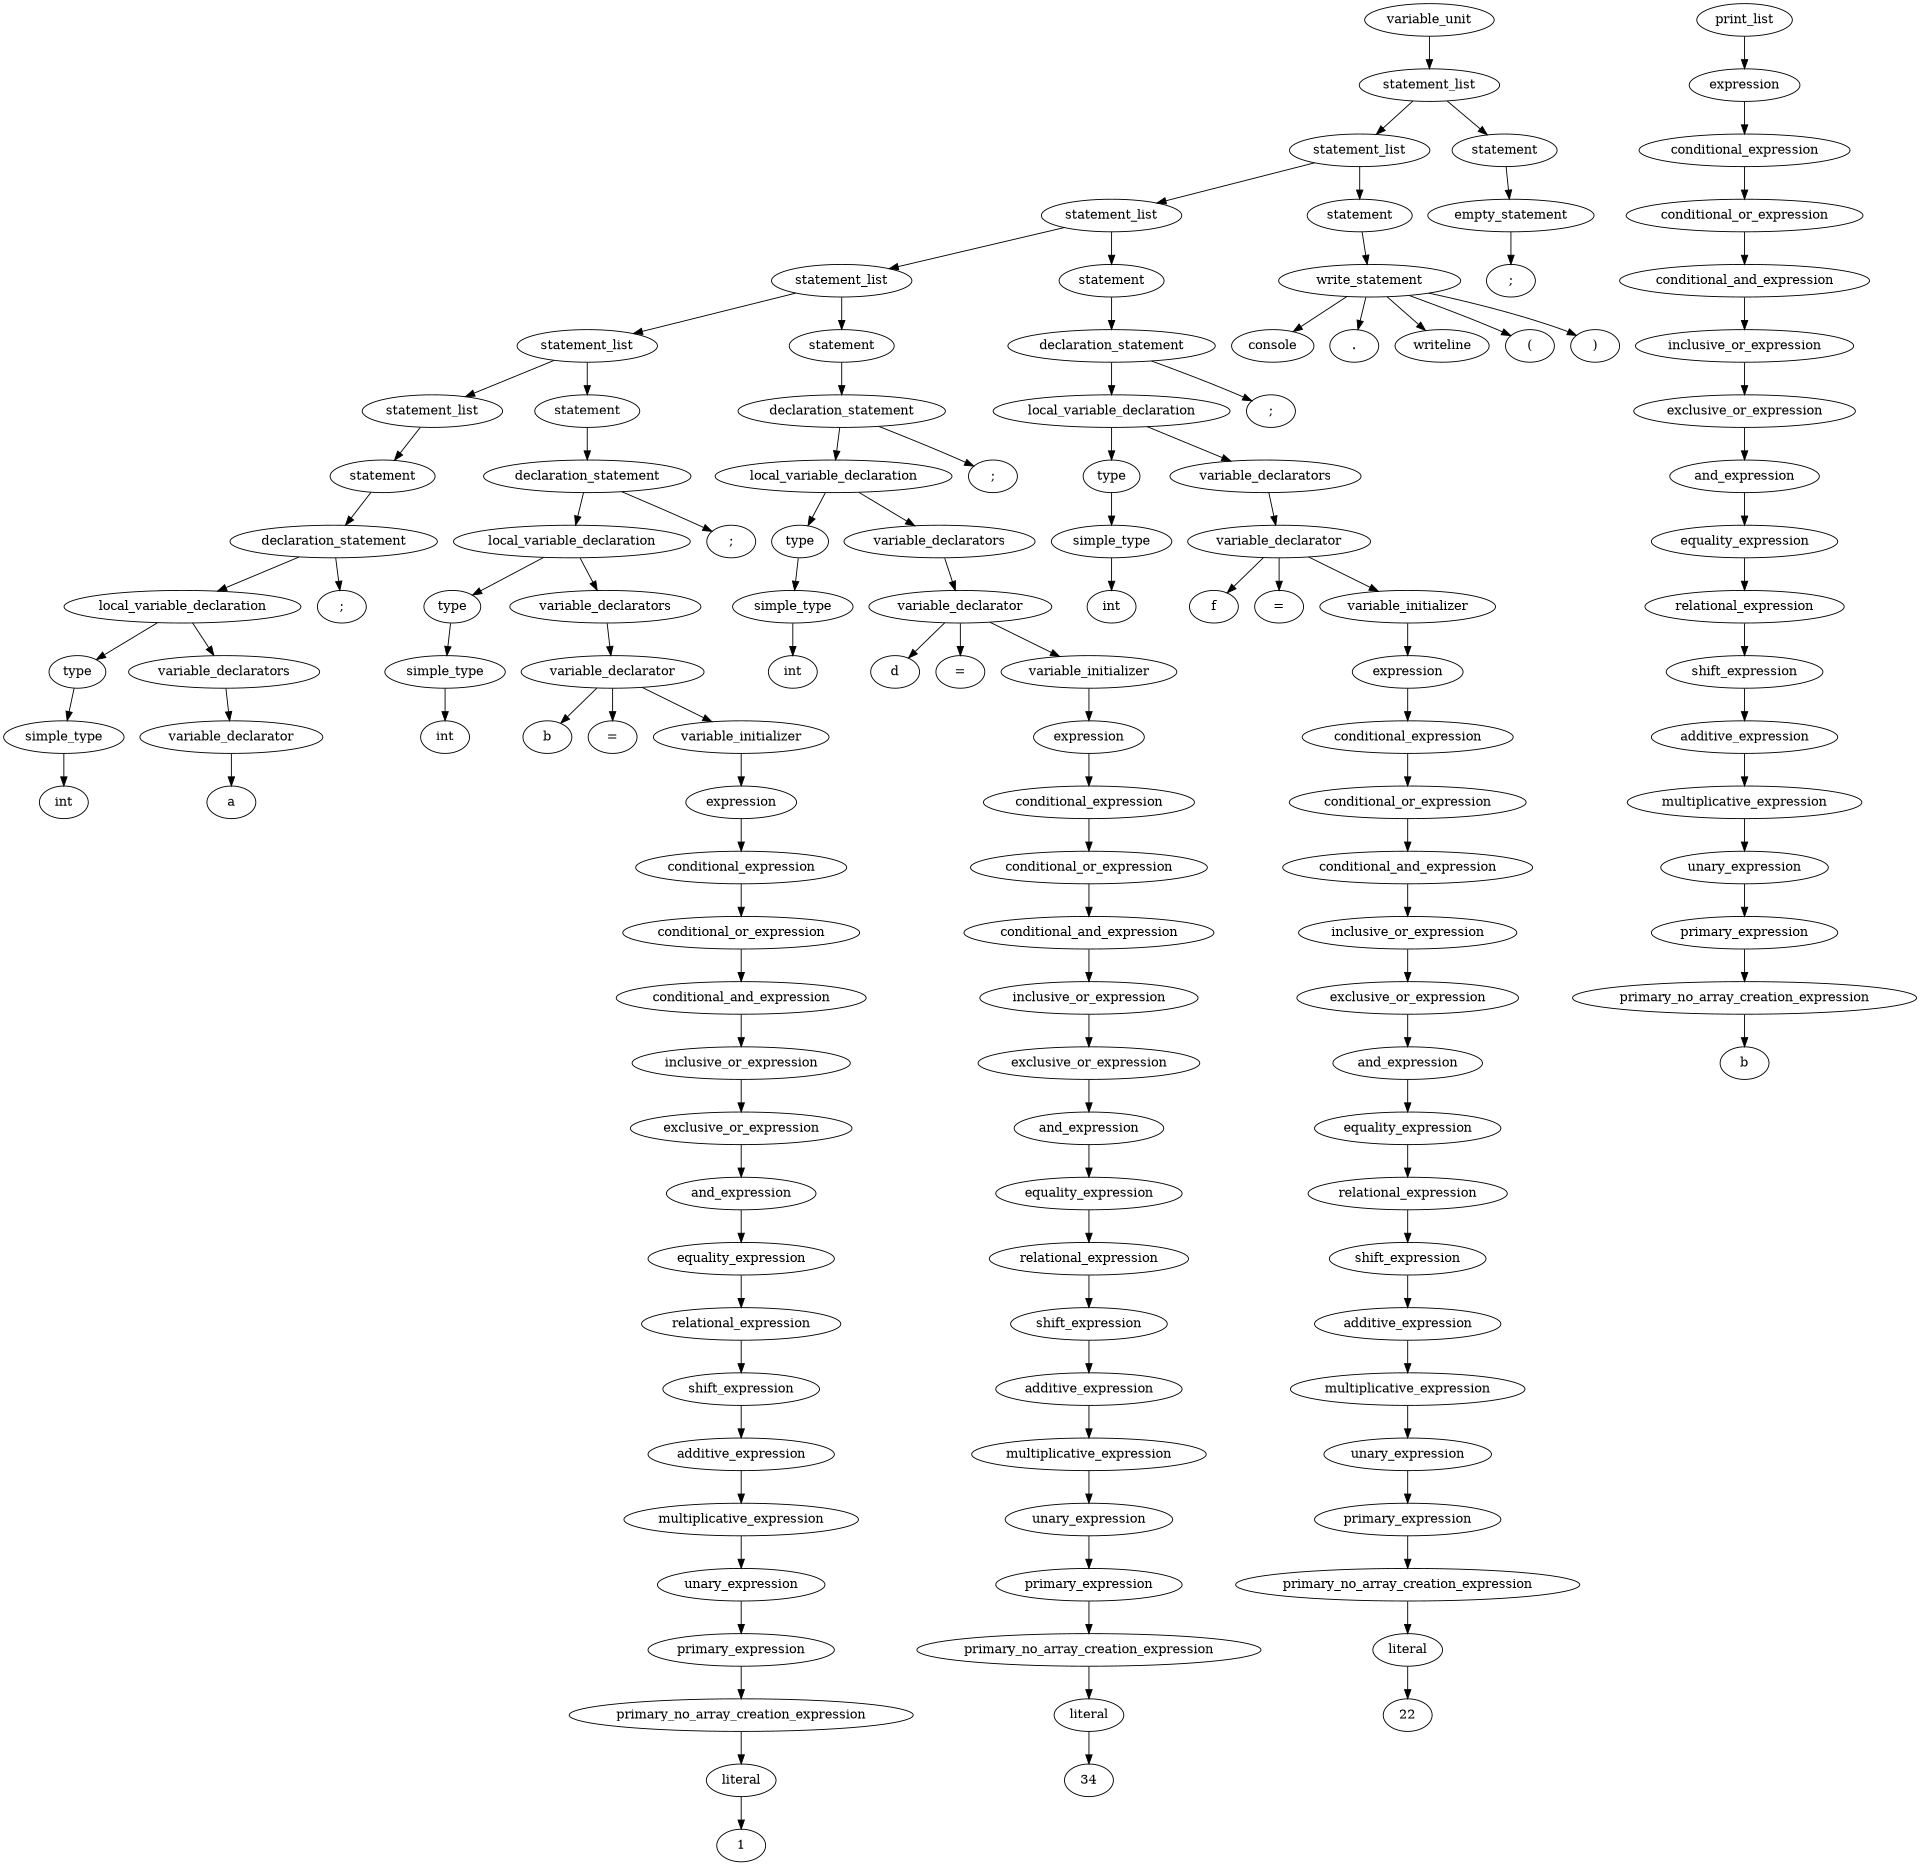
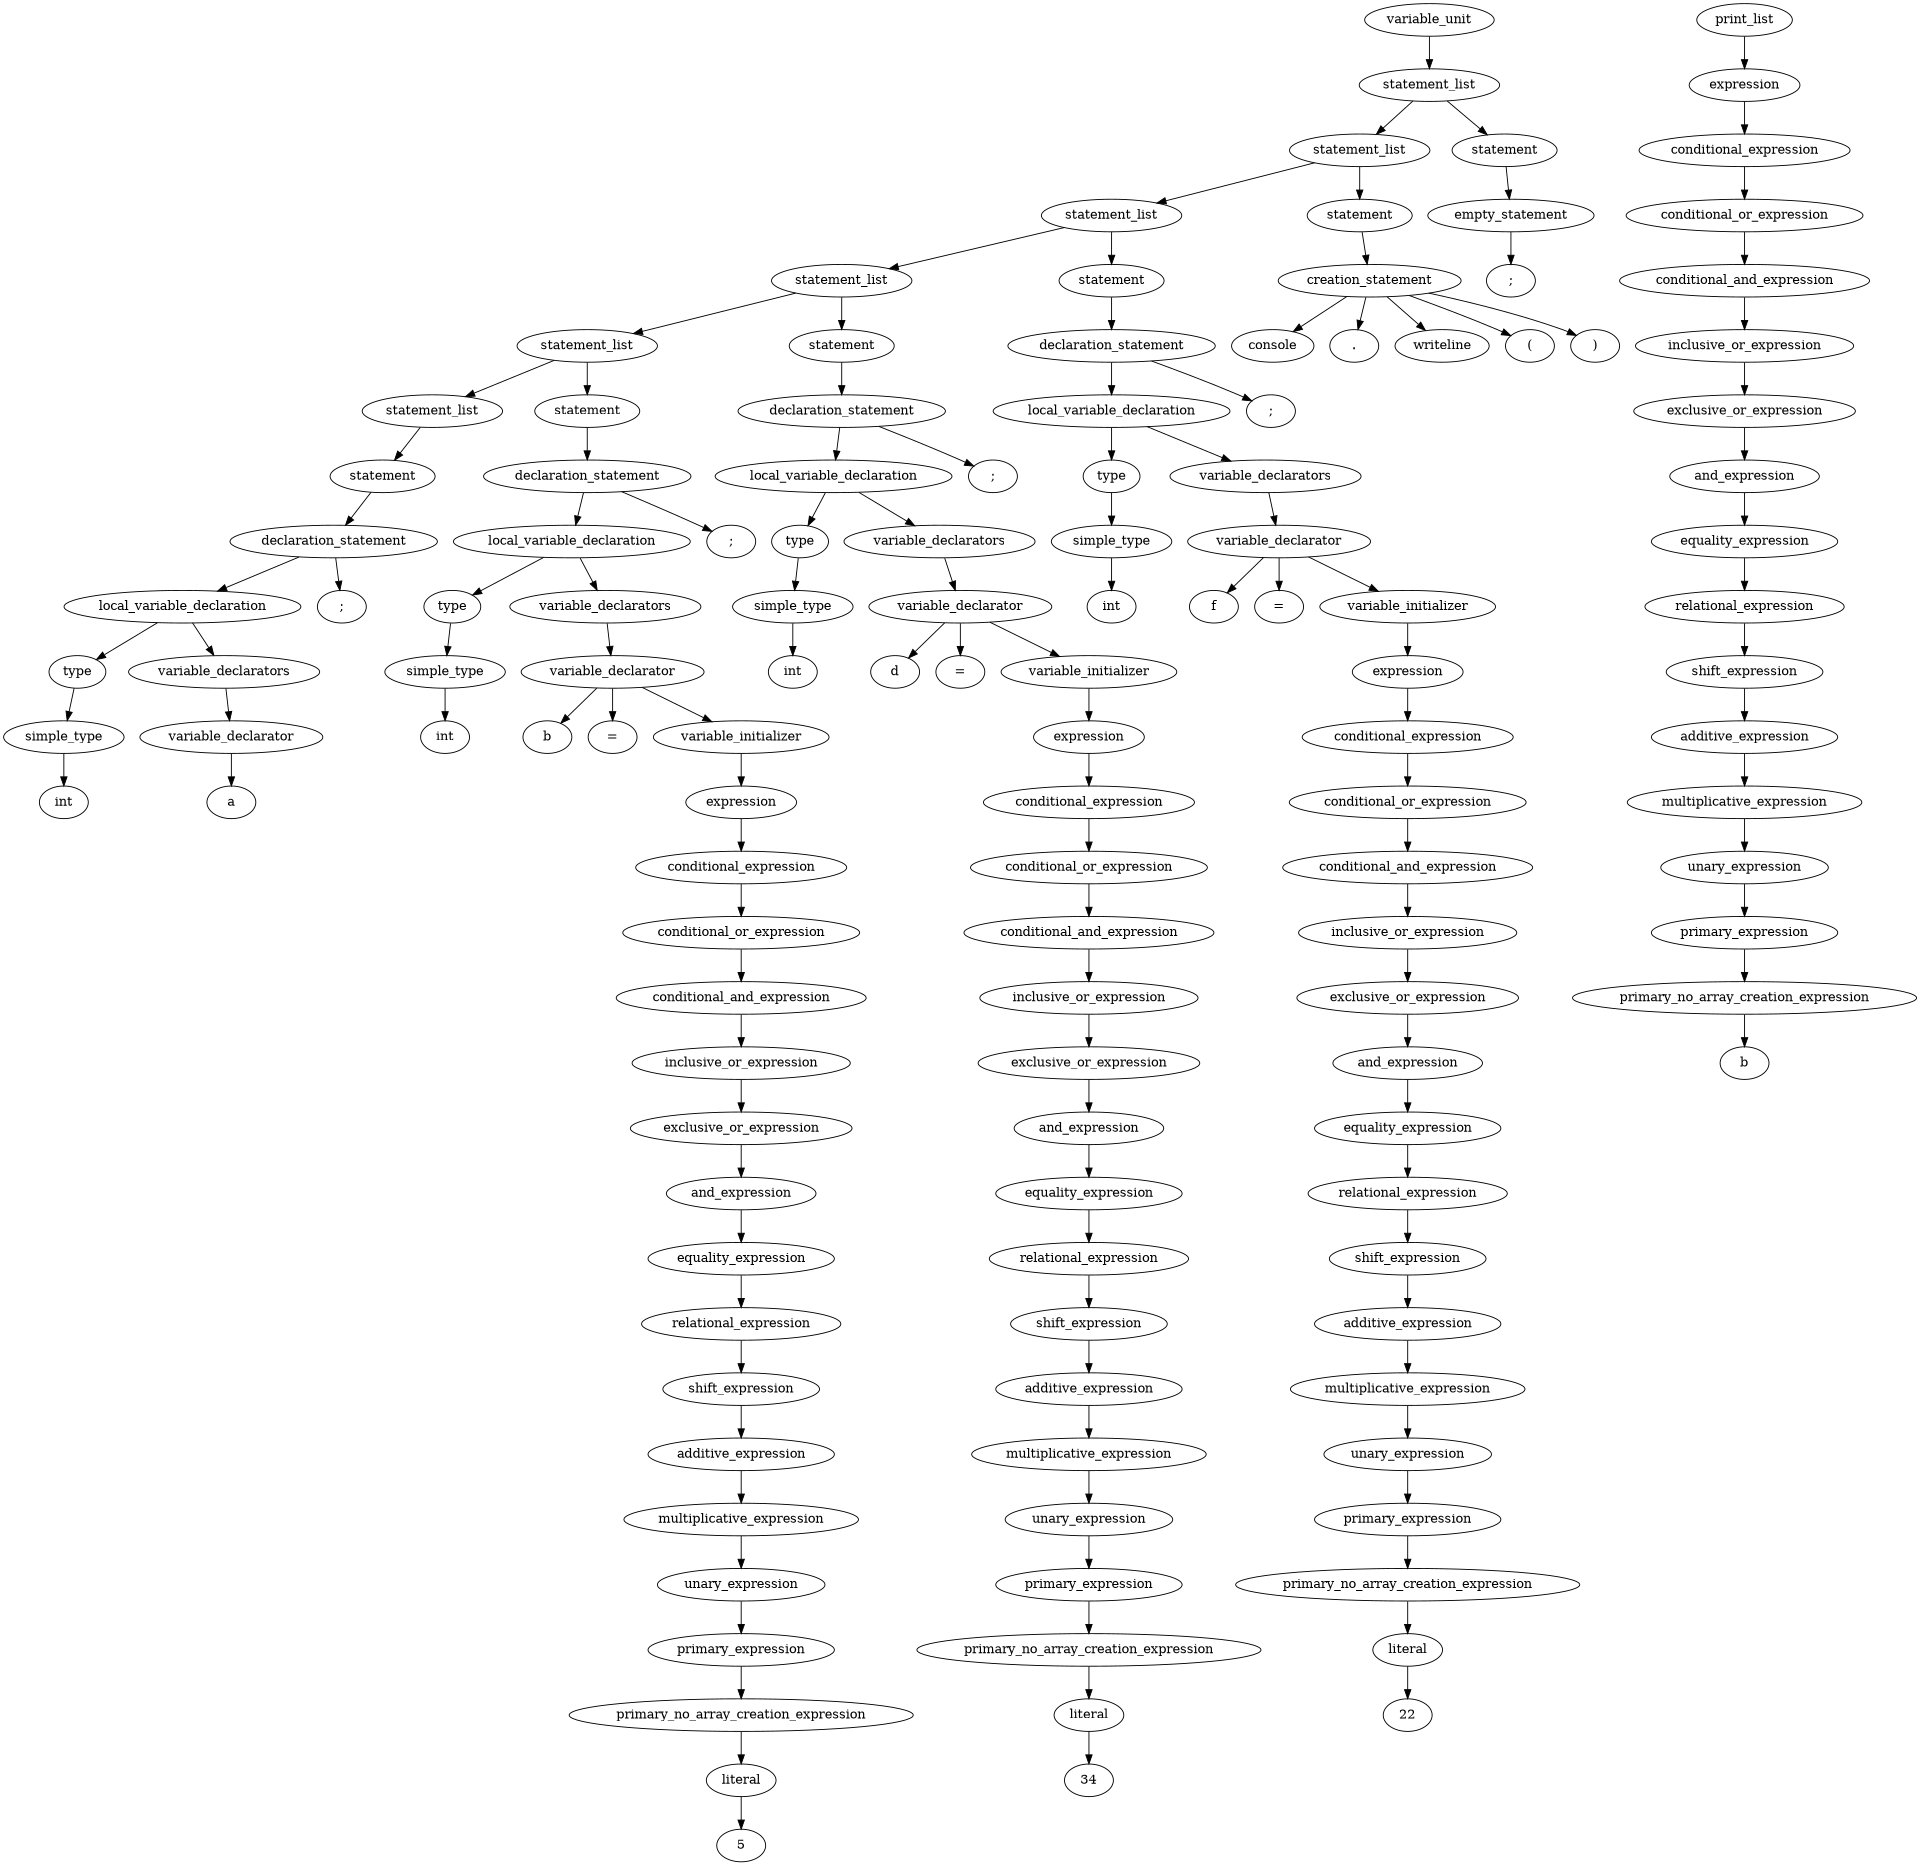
(1370, 281) -> (1370, 281)
(741, 1846) -> (741, 1846)
